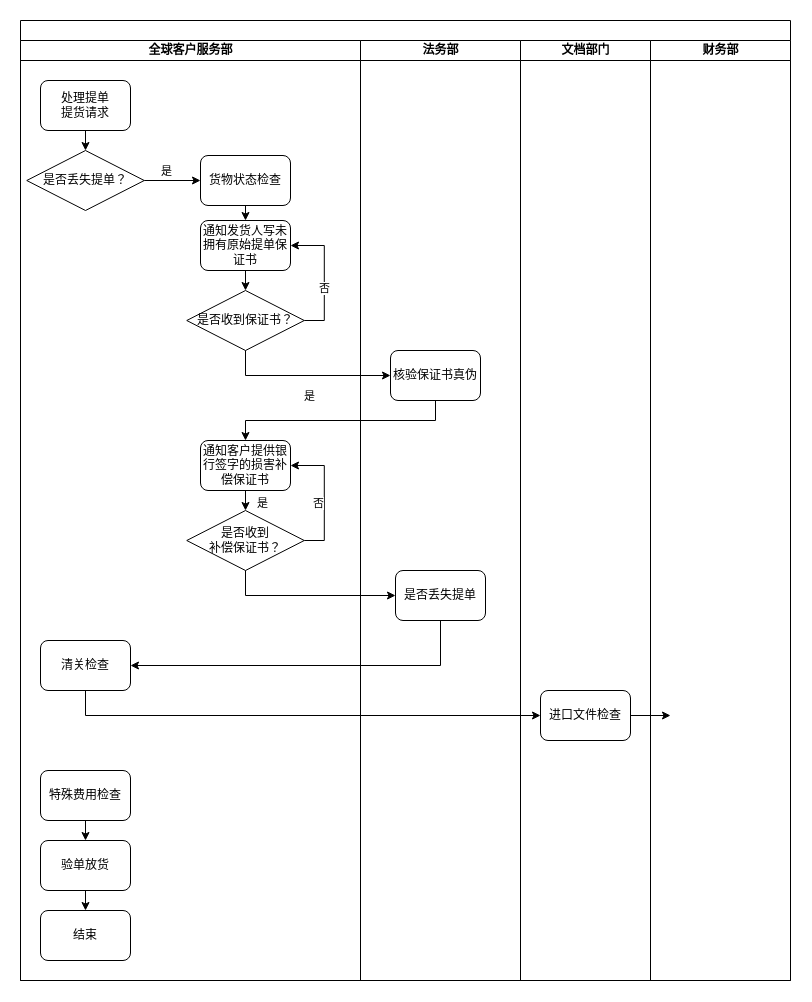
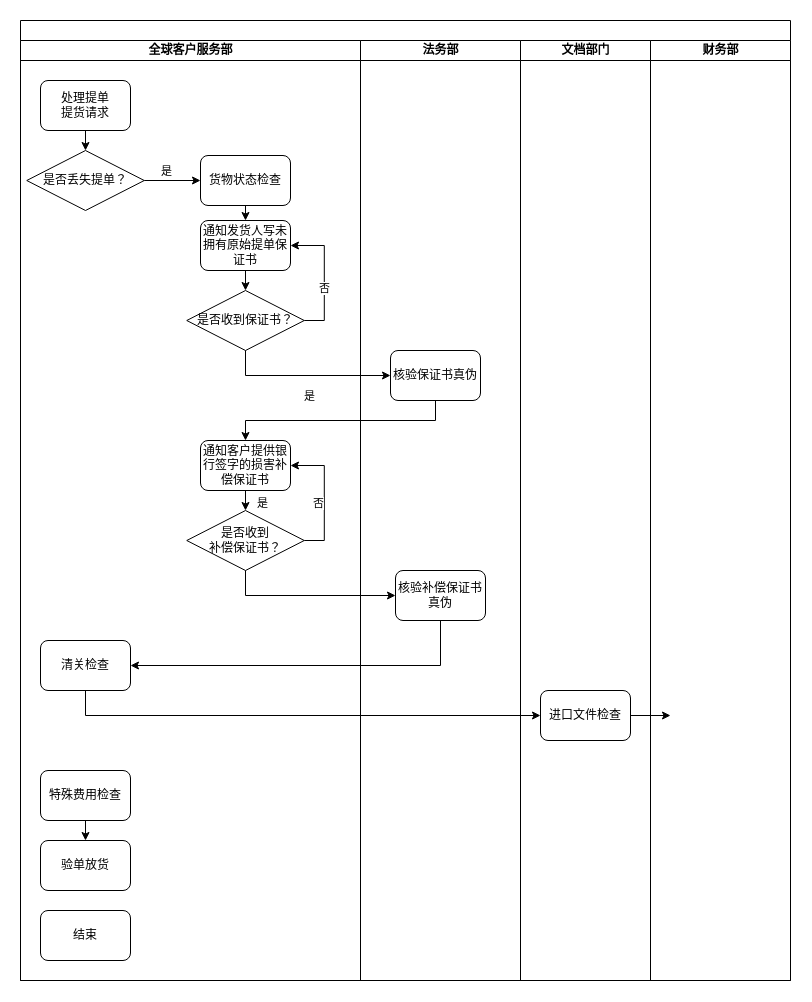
(441, 596) -> (441, 596)
(86, 897) -> none
